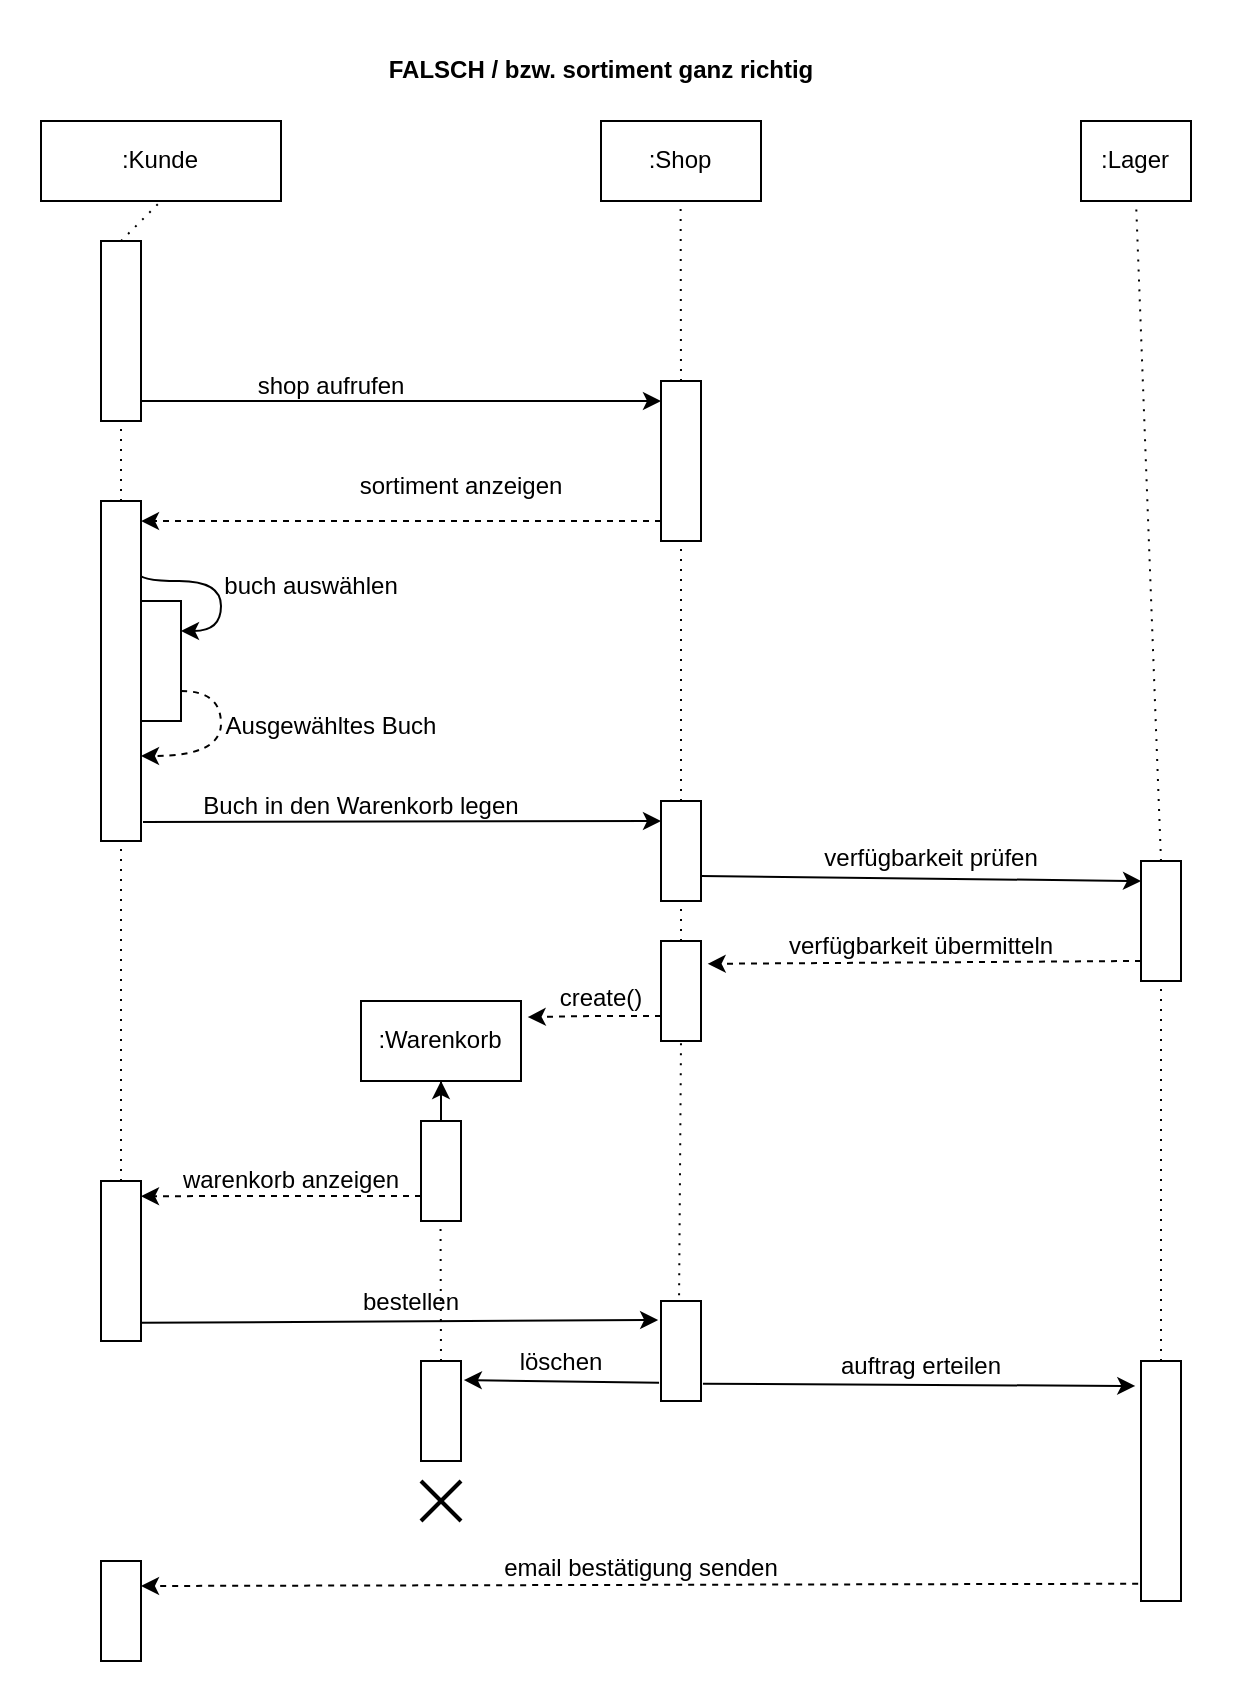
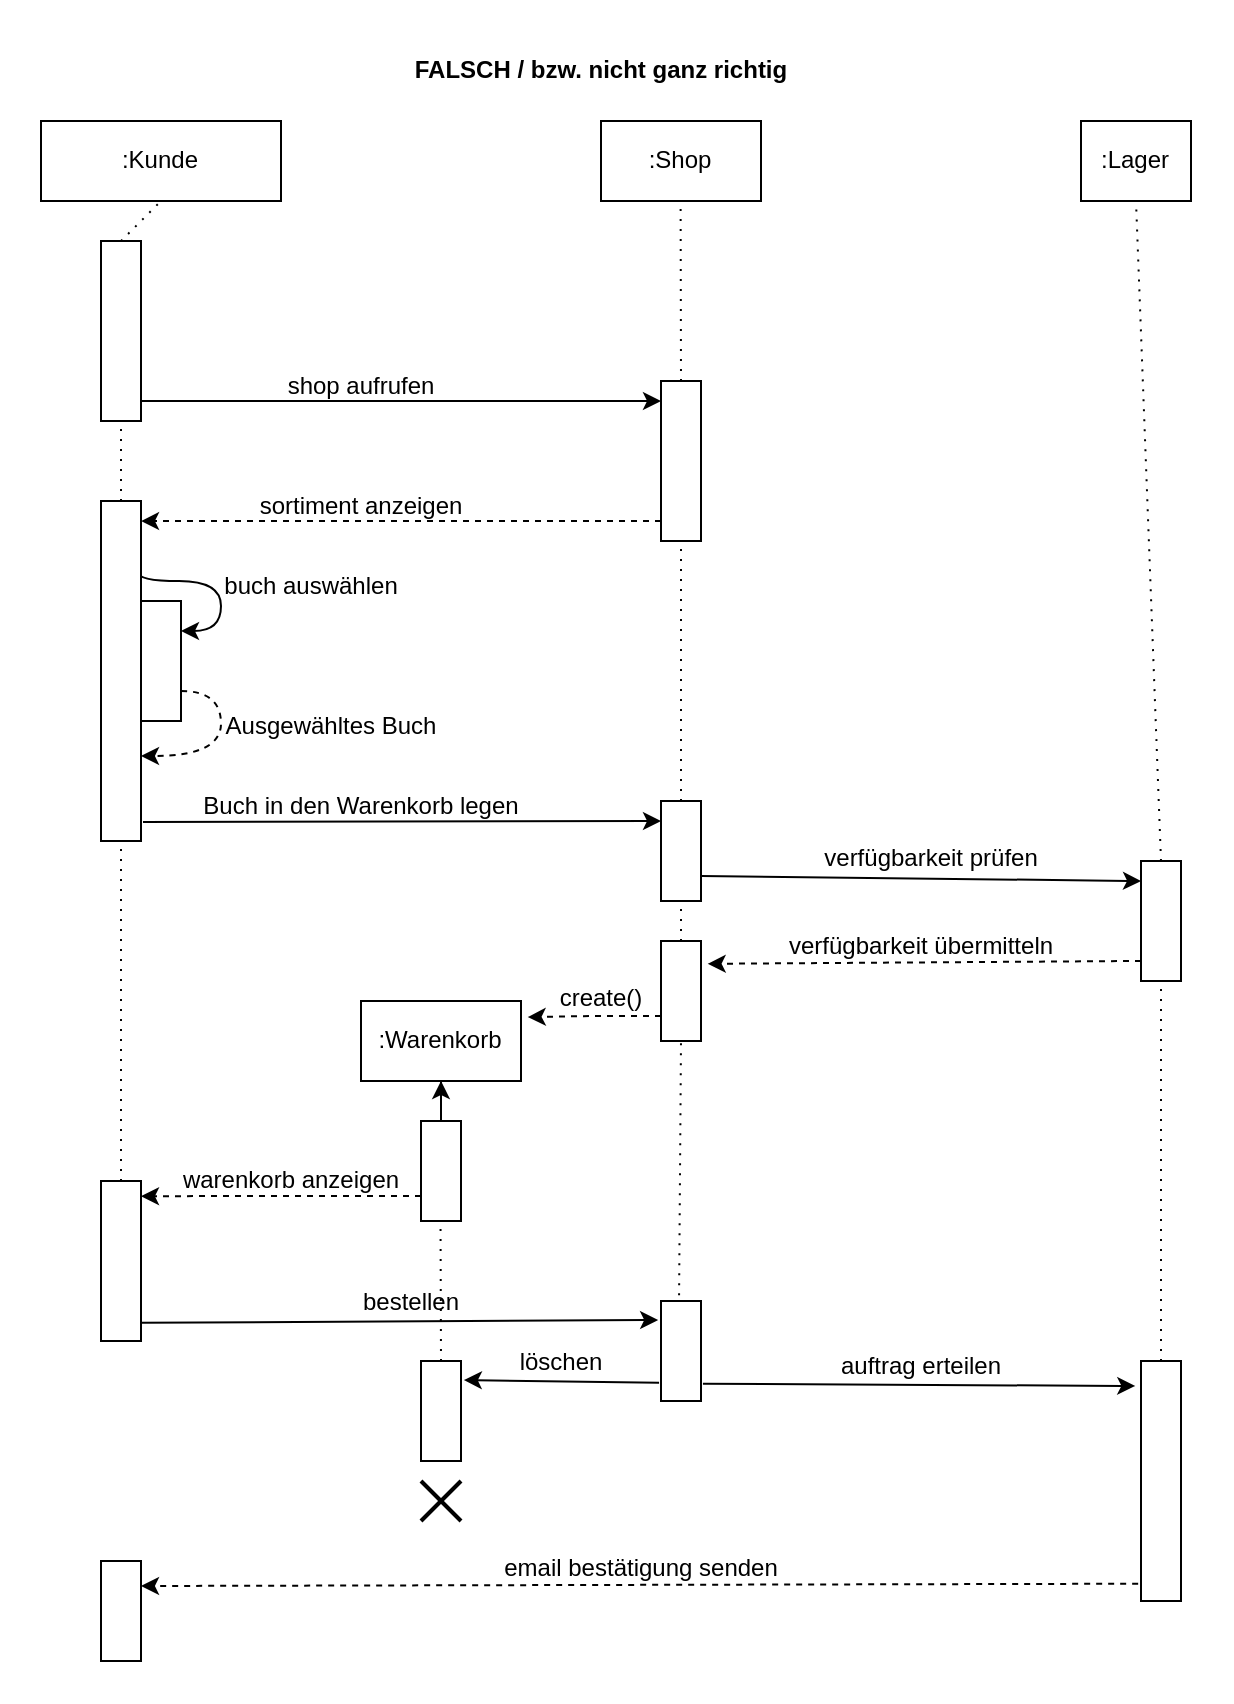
(602, 71) -> (602, 71)
(331, 387) -> (361, 387)
(461, 487) -> (361, 507)
